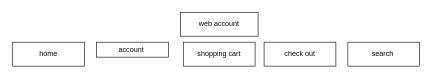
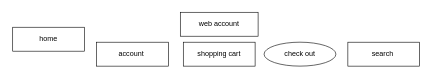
(132, 50) -> (132, 54)
(48, 54) -> (48, 39)
(300, 54) -> (300, 54)
